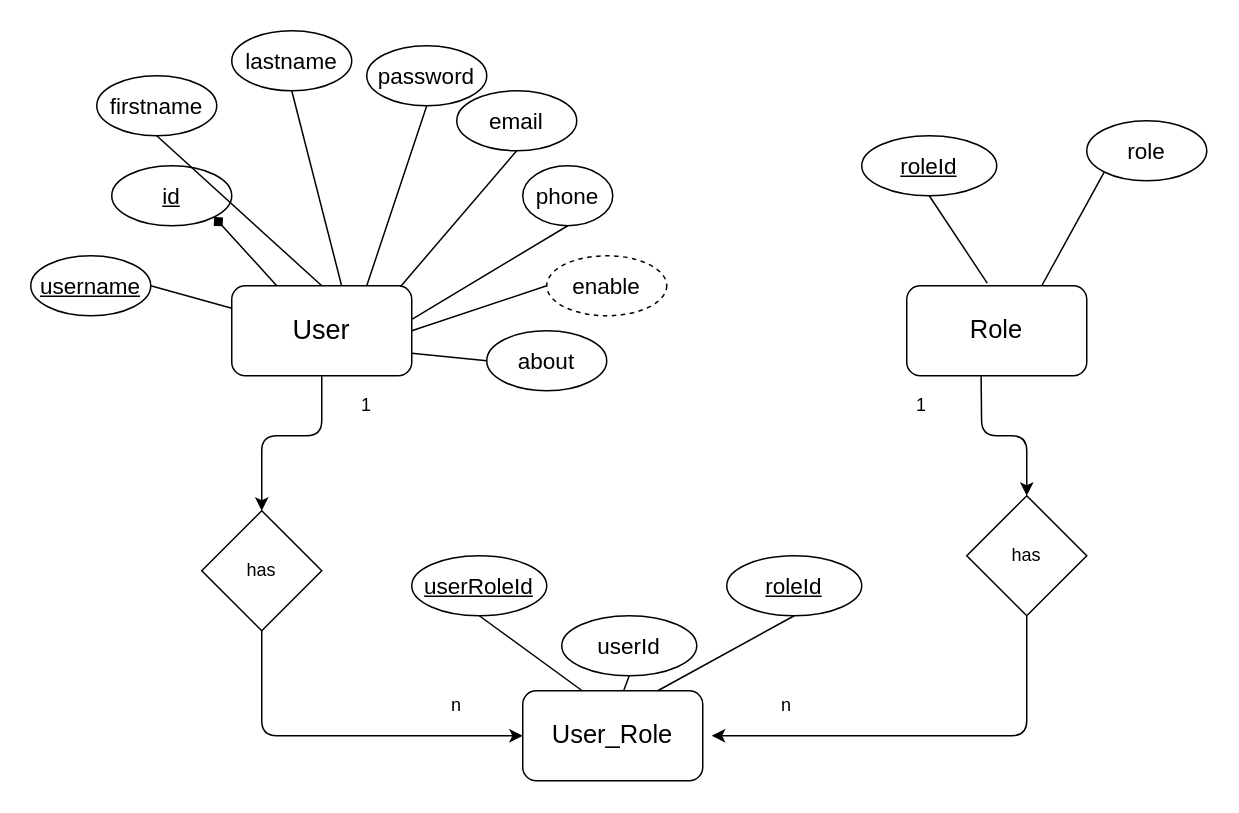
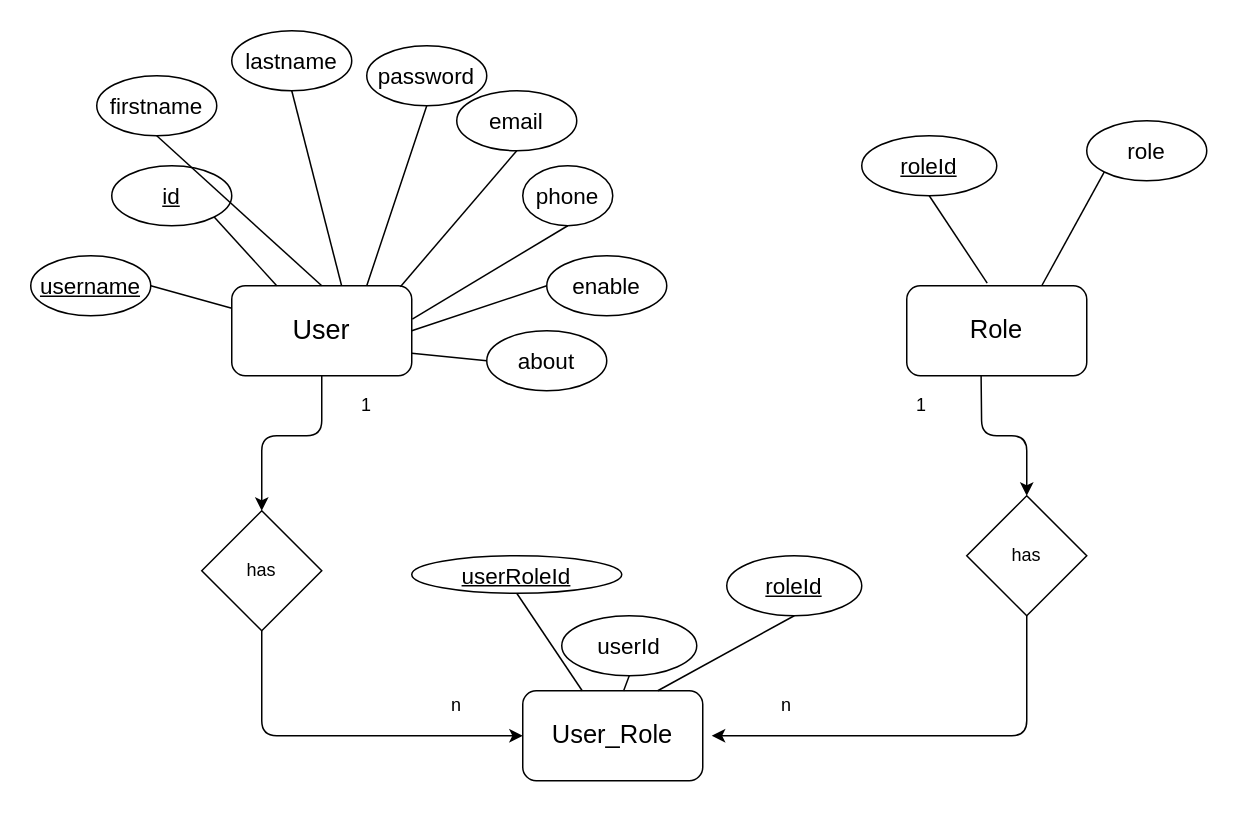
(223, 226) -> (218, 221)
(607, 286) -> (607, 286)
(479, 586) -> (517, 575)
